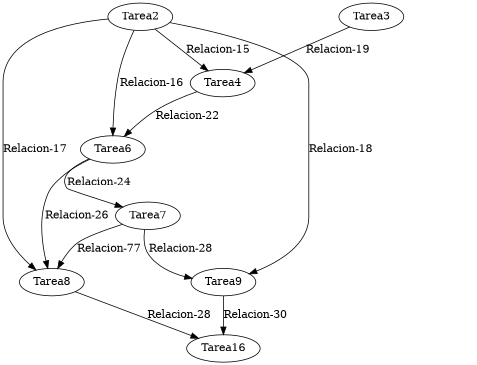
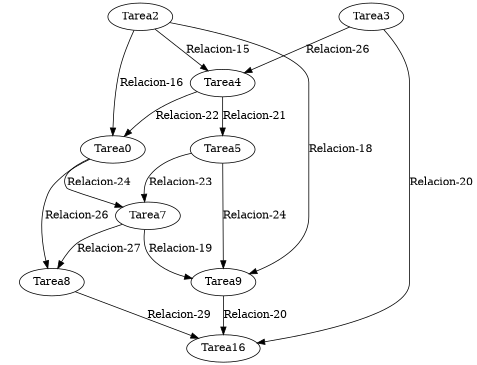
(338, 50) -> (338, 50)
(3, 111) -> none
(113, 149) -> (113, 149)
none -> (223, 149)
none -> (409, 234)
(109, 249) -> (109, 249)
(181, 249) -> (181, 249)
(179, 315) -> (179, 315)
(255, 315) -> (255, 315)
